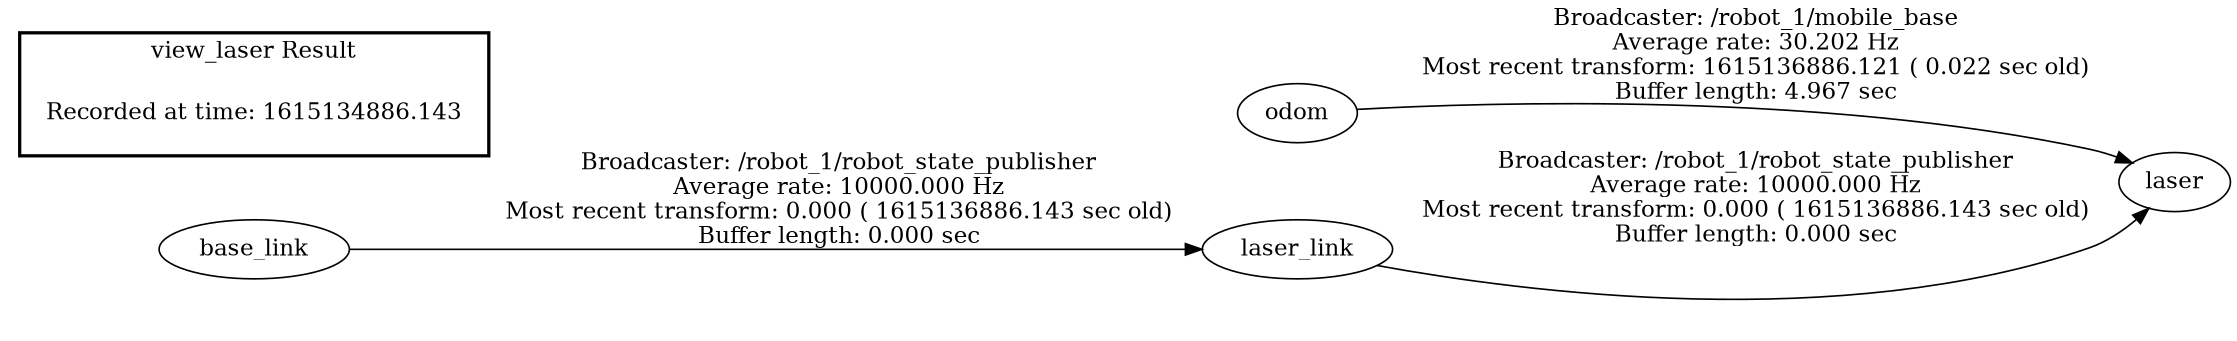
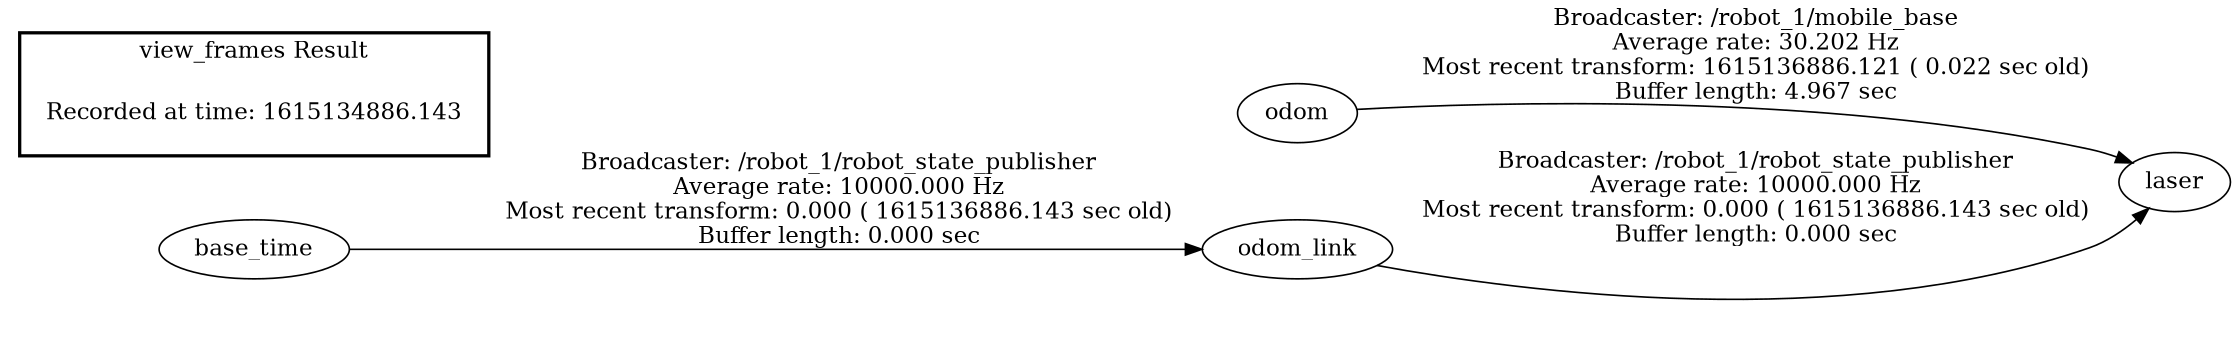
(254, 52) -> (254, 52)
(254, 249) -> (254, 249)
(1297, 249) -> (1297, 249)
